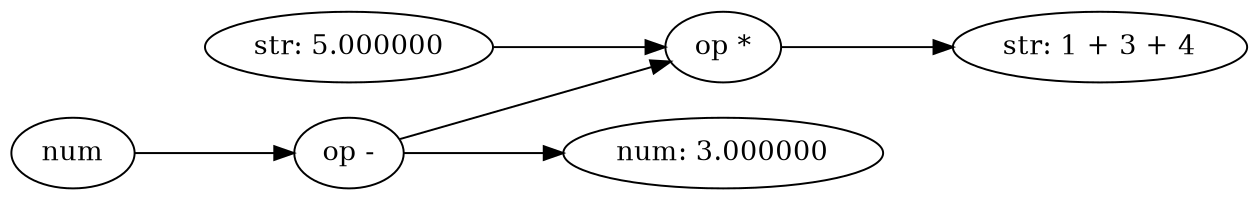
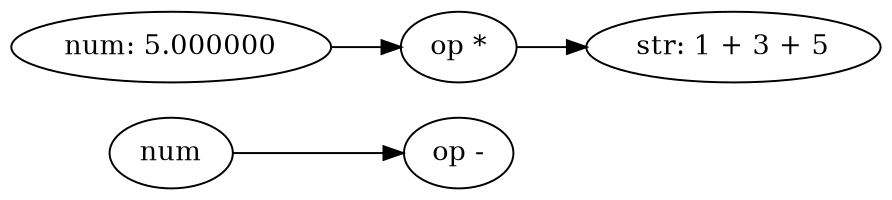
(349, 47) -> (171, 47)
(1100, 47) -> (733, 47)
(526, 103) -> none
(723, 153) -> none
